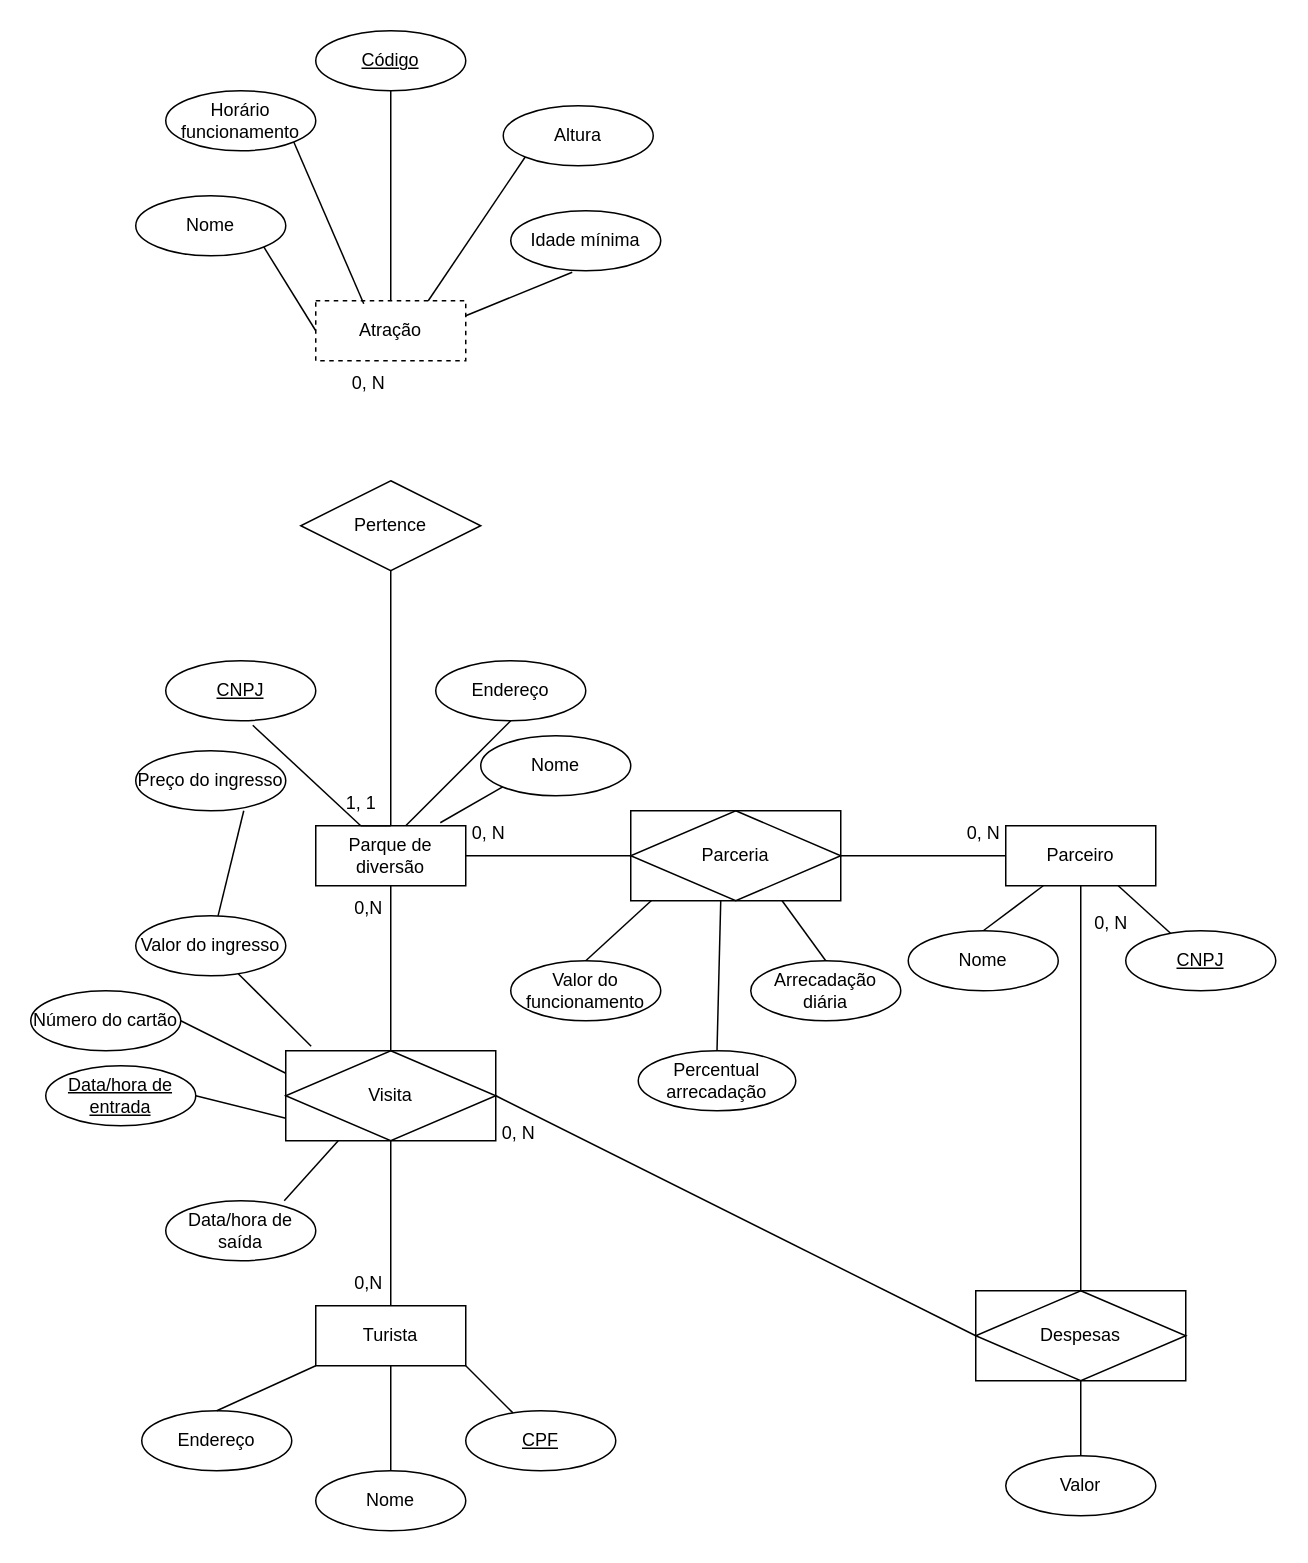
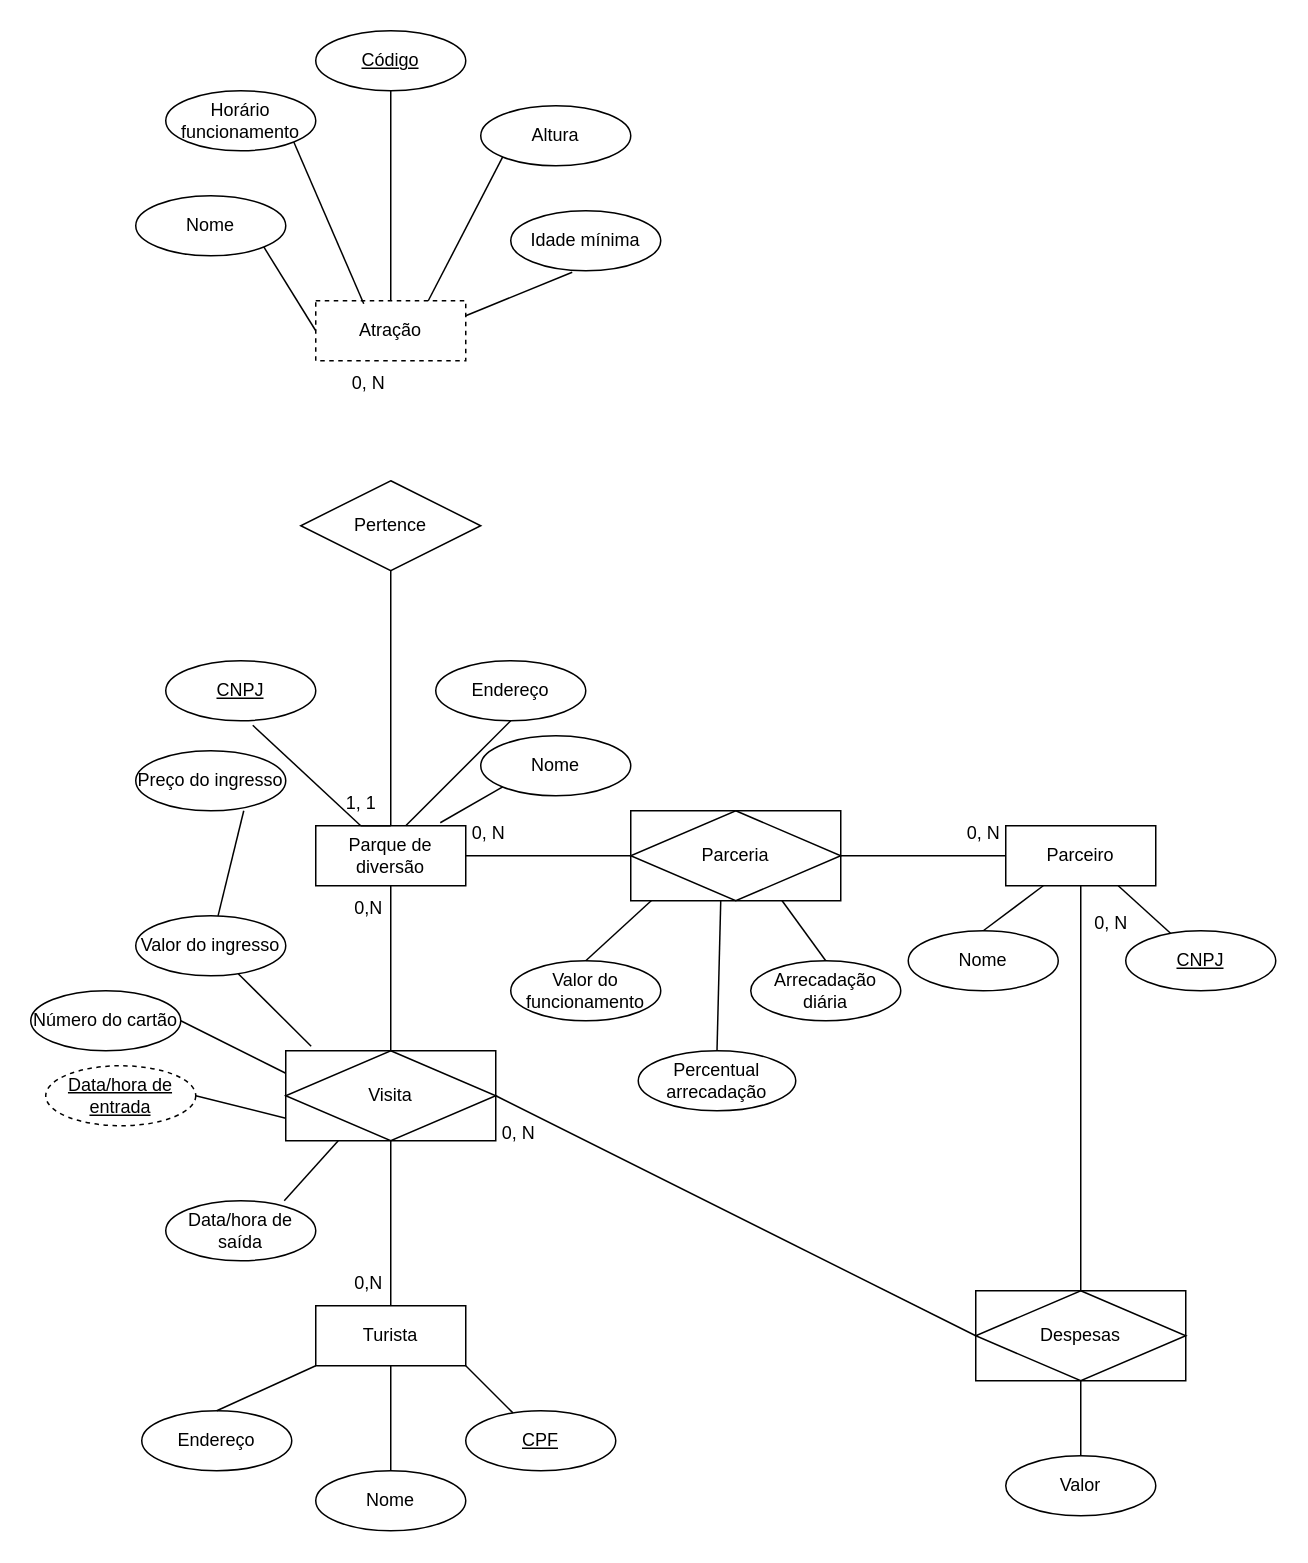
(578, 136) -> (556, 136)
(121, 1096) -> (121, 1096)
